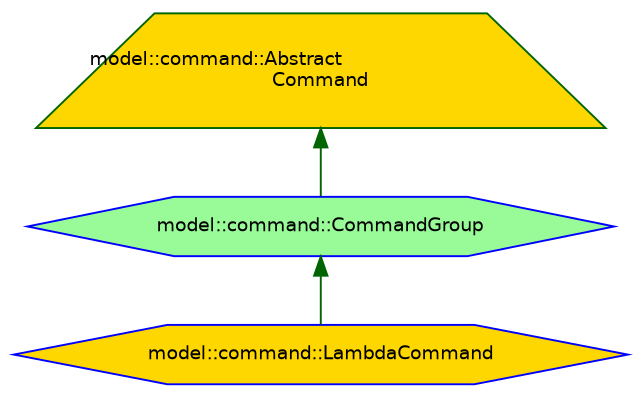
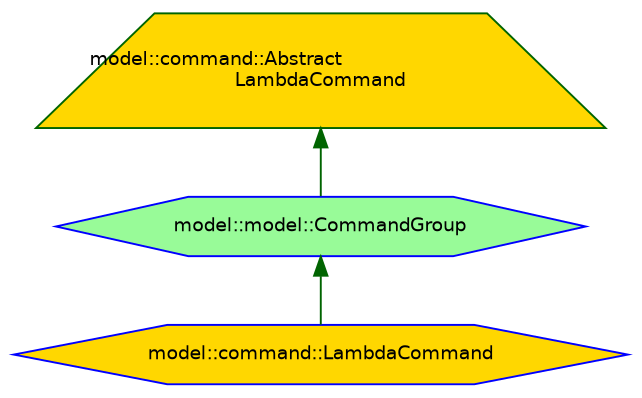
(321, 71) -> (321, 71)
(321, 226) -> (321, 226)
